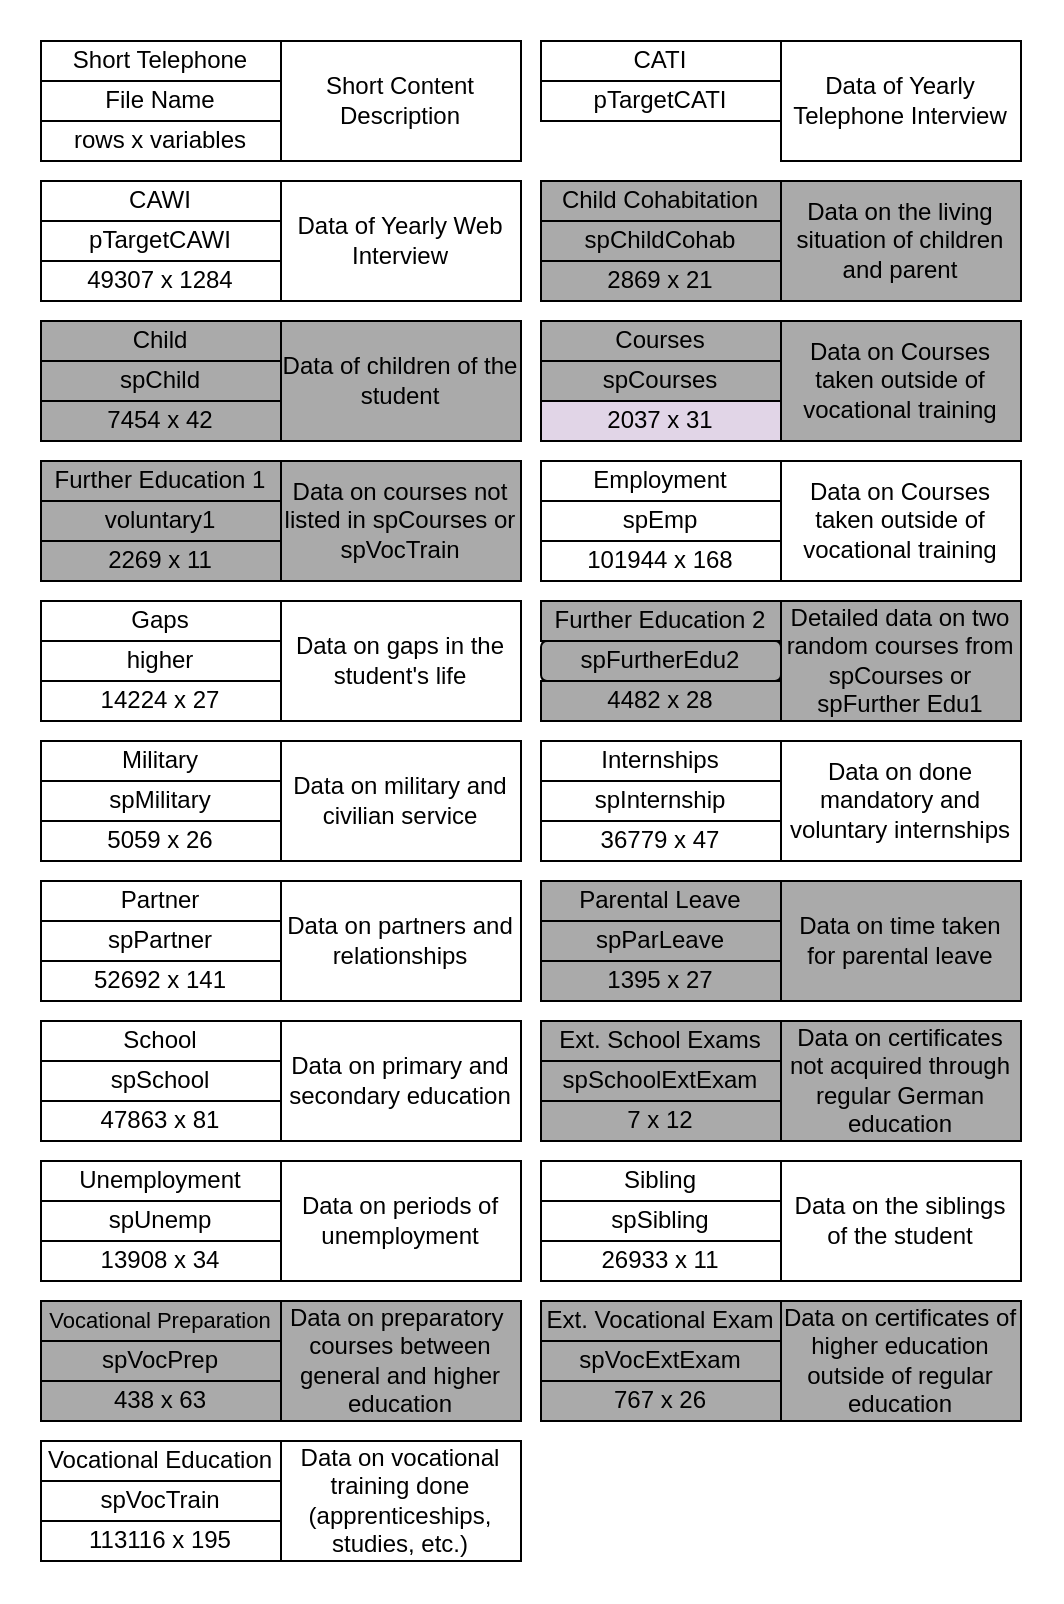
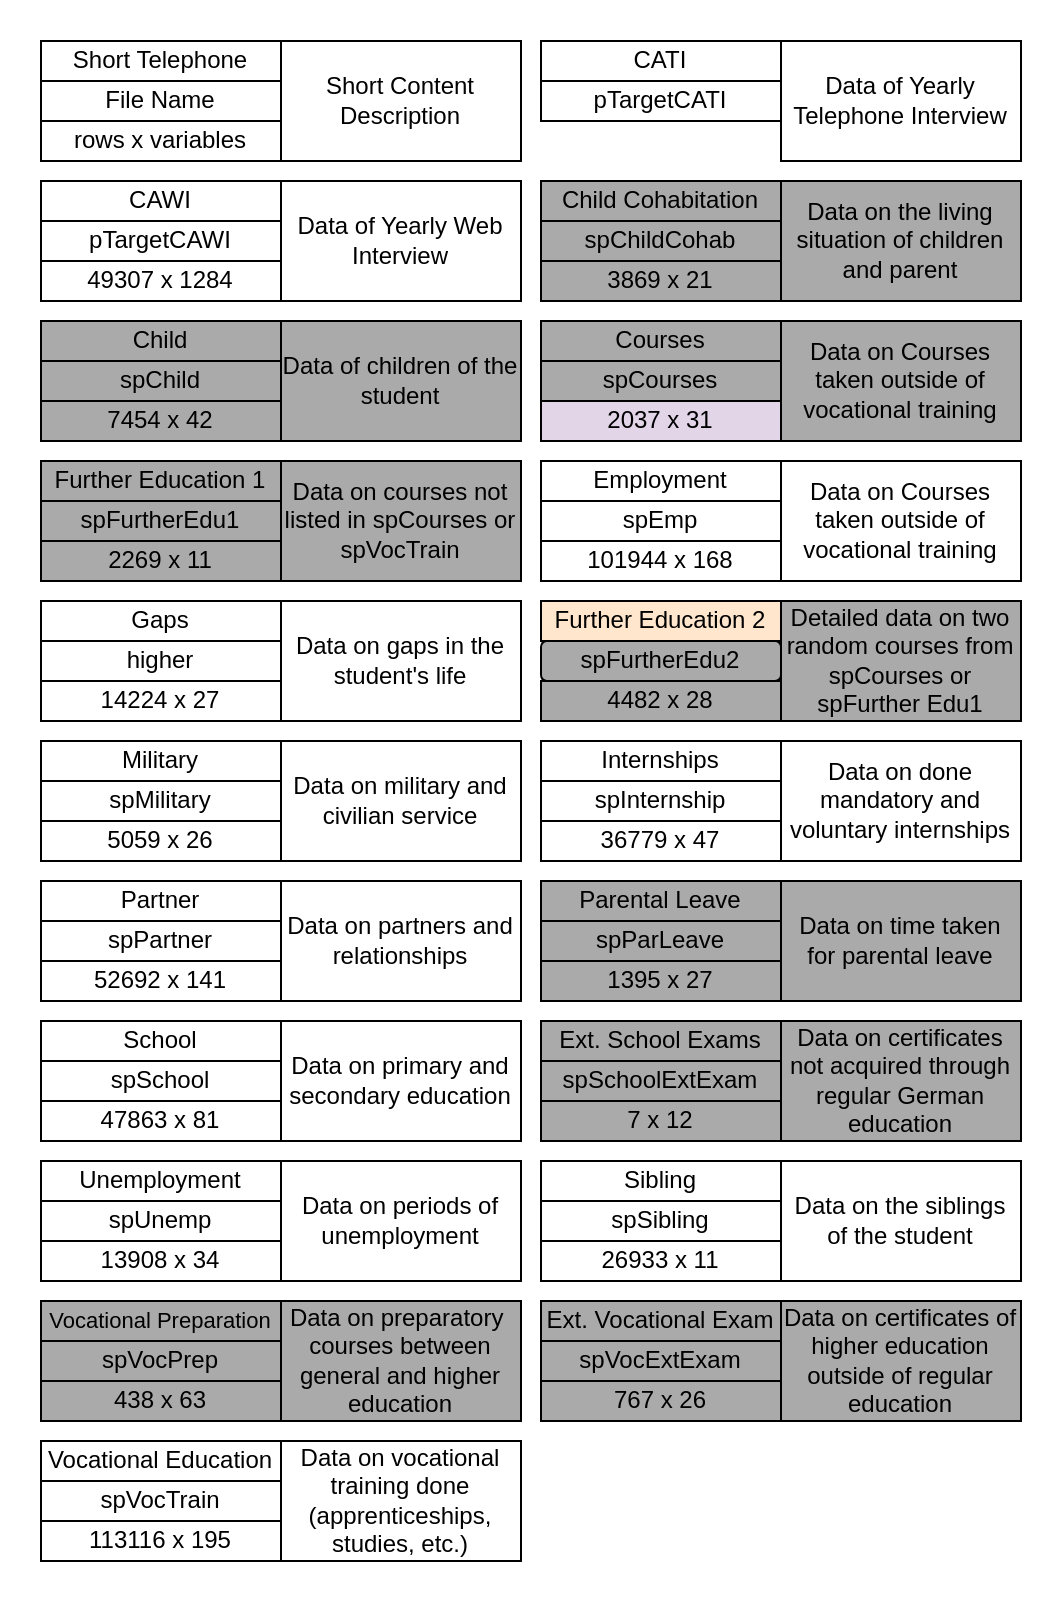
(661, 281) -> (661, 281)
(161, 521) -> (161, 521)
(661, 621) -> (661, 621)
